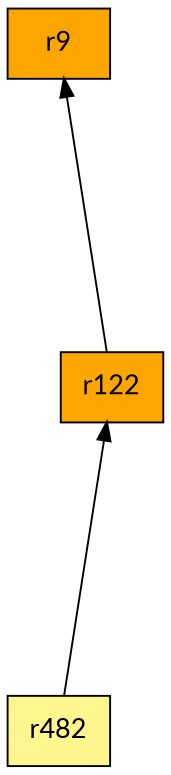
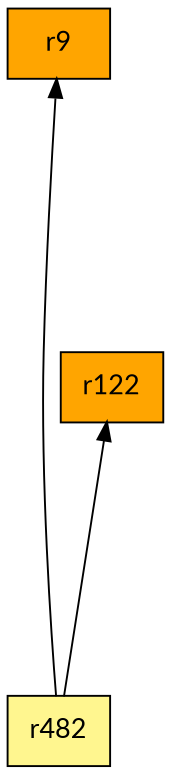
(87, 225) -> (43, 397)
